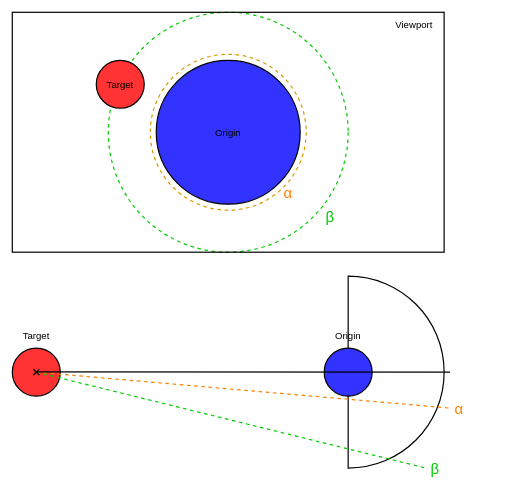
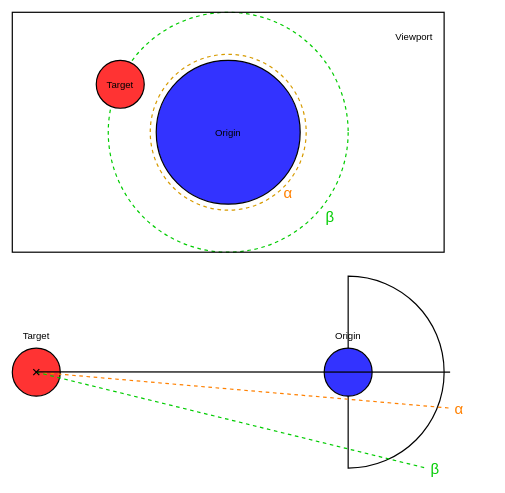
(414, 24) -> (414, 36)
